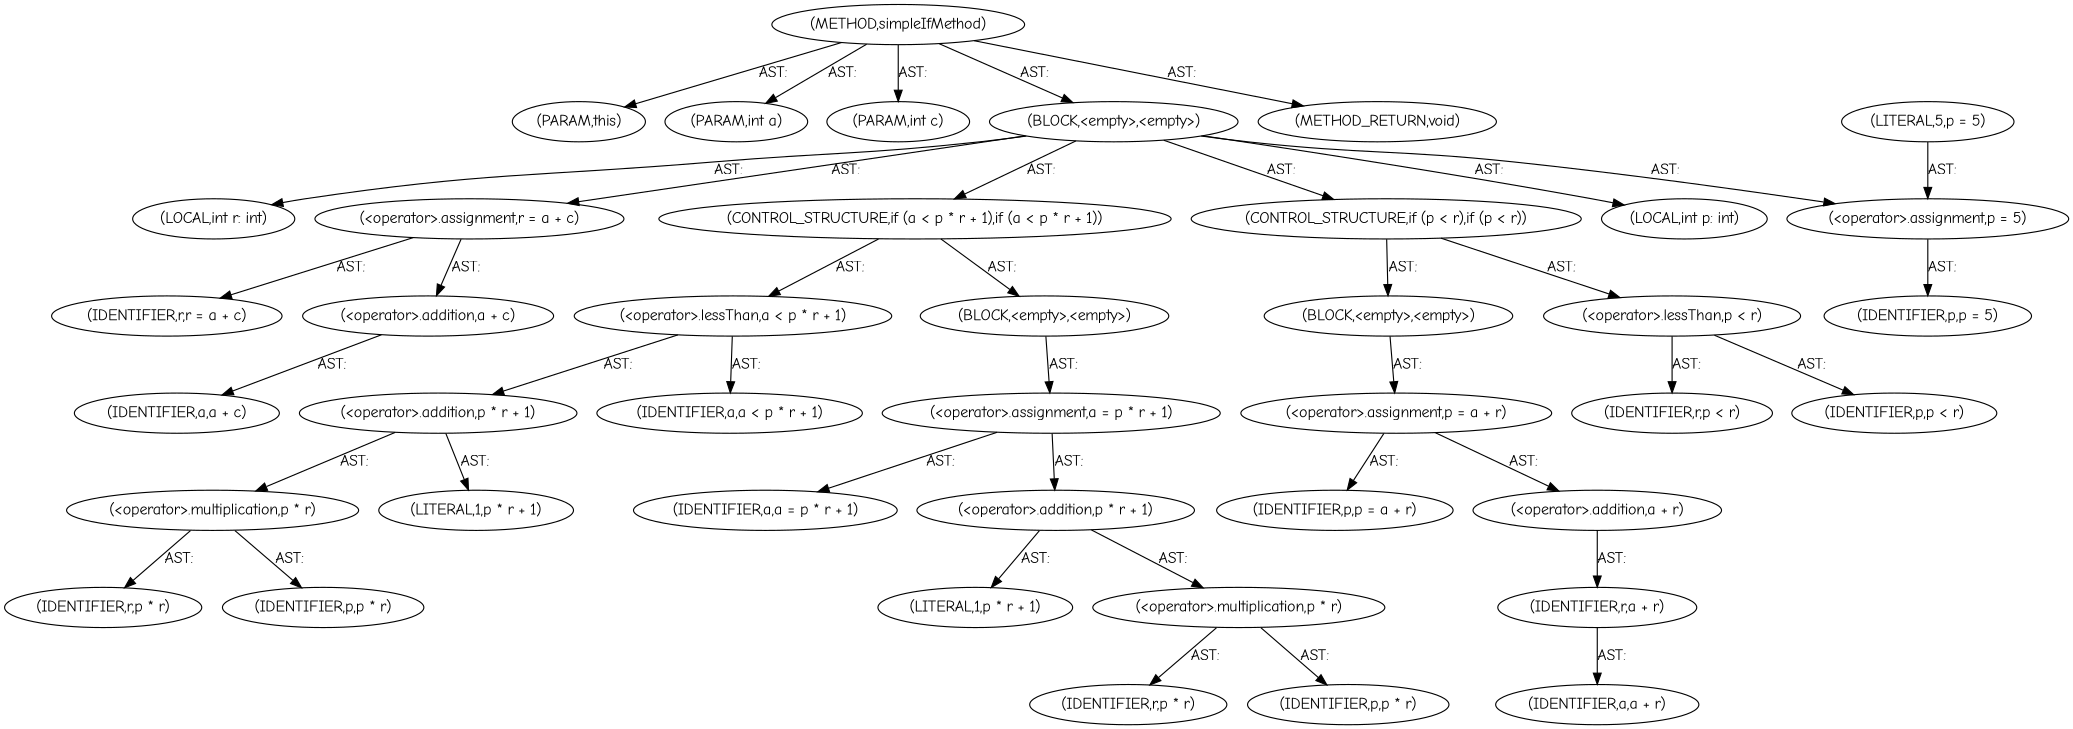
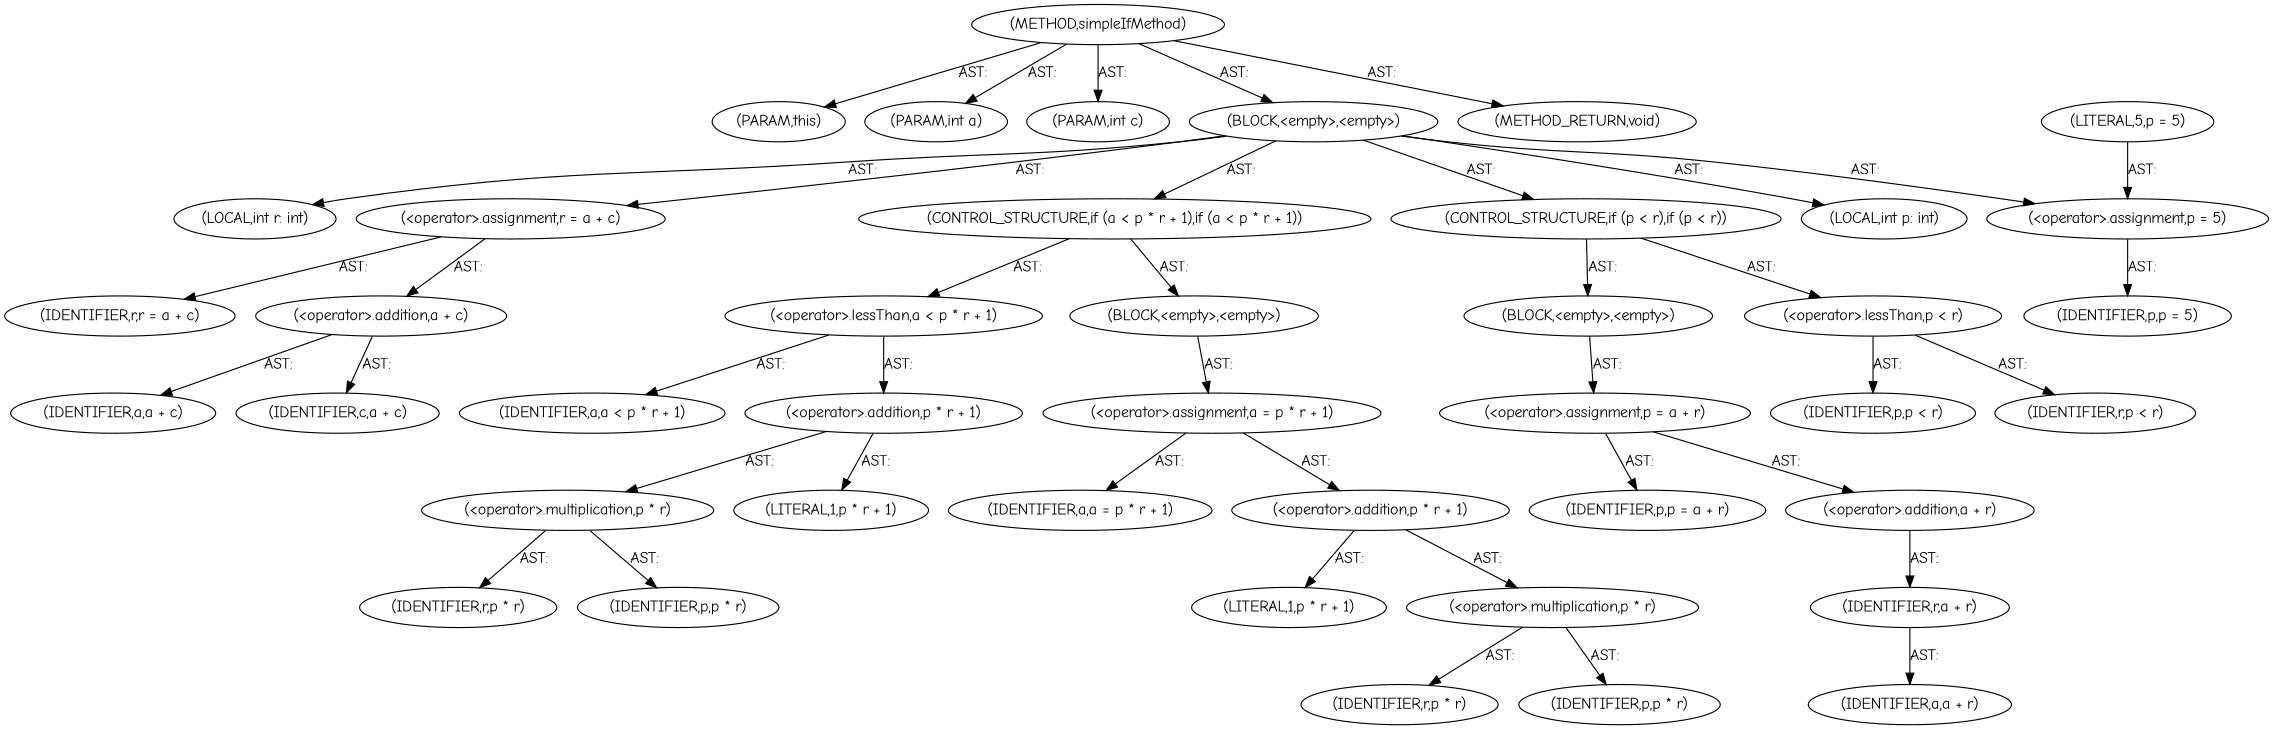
none -> (338, 413)
